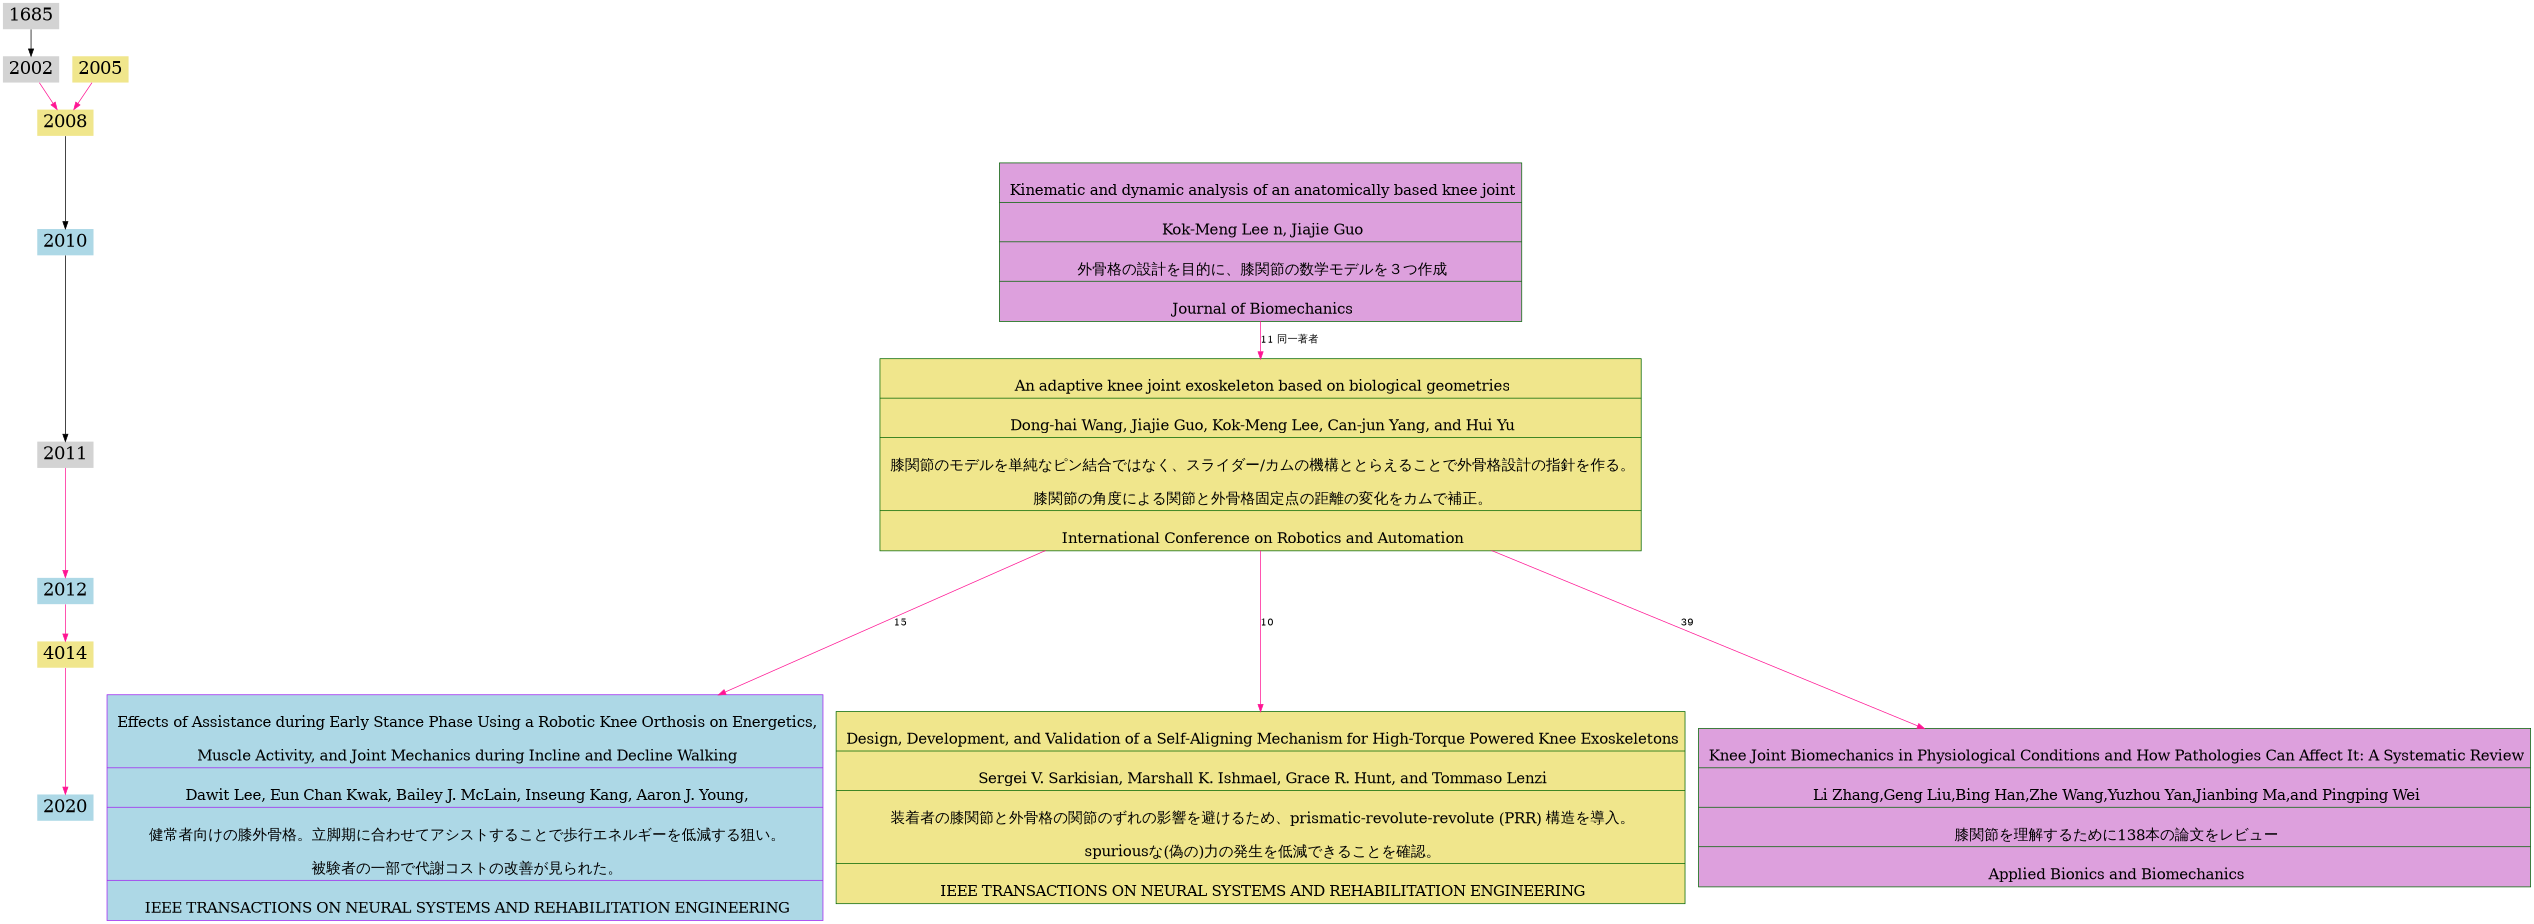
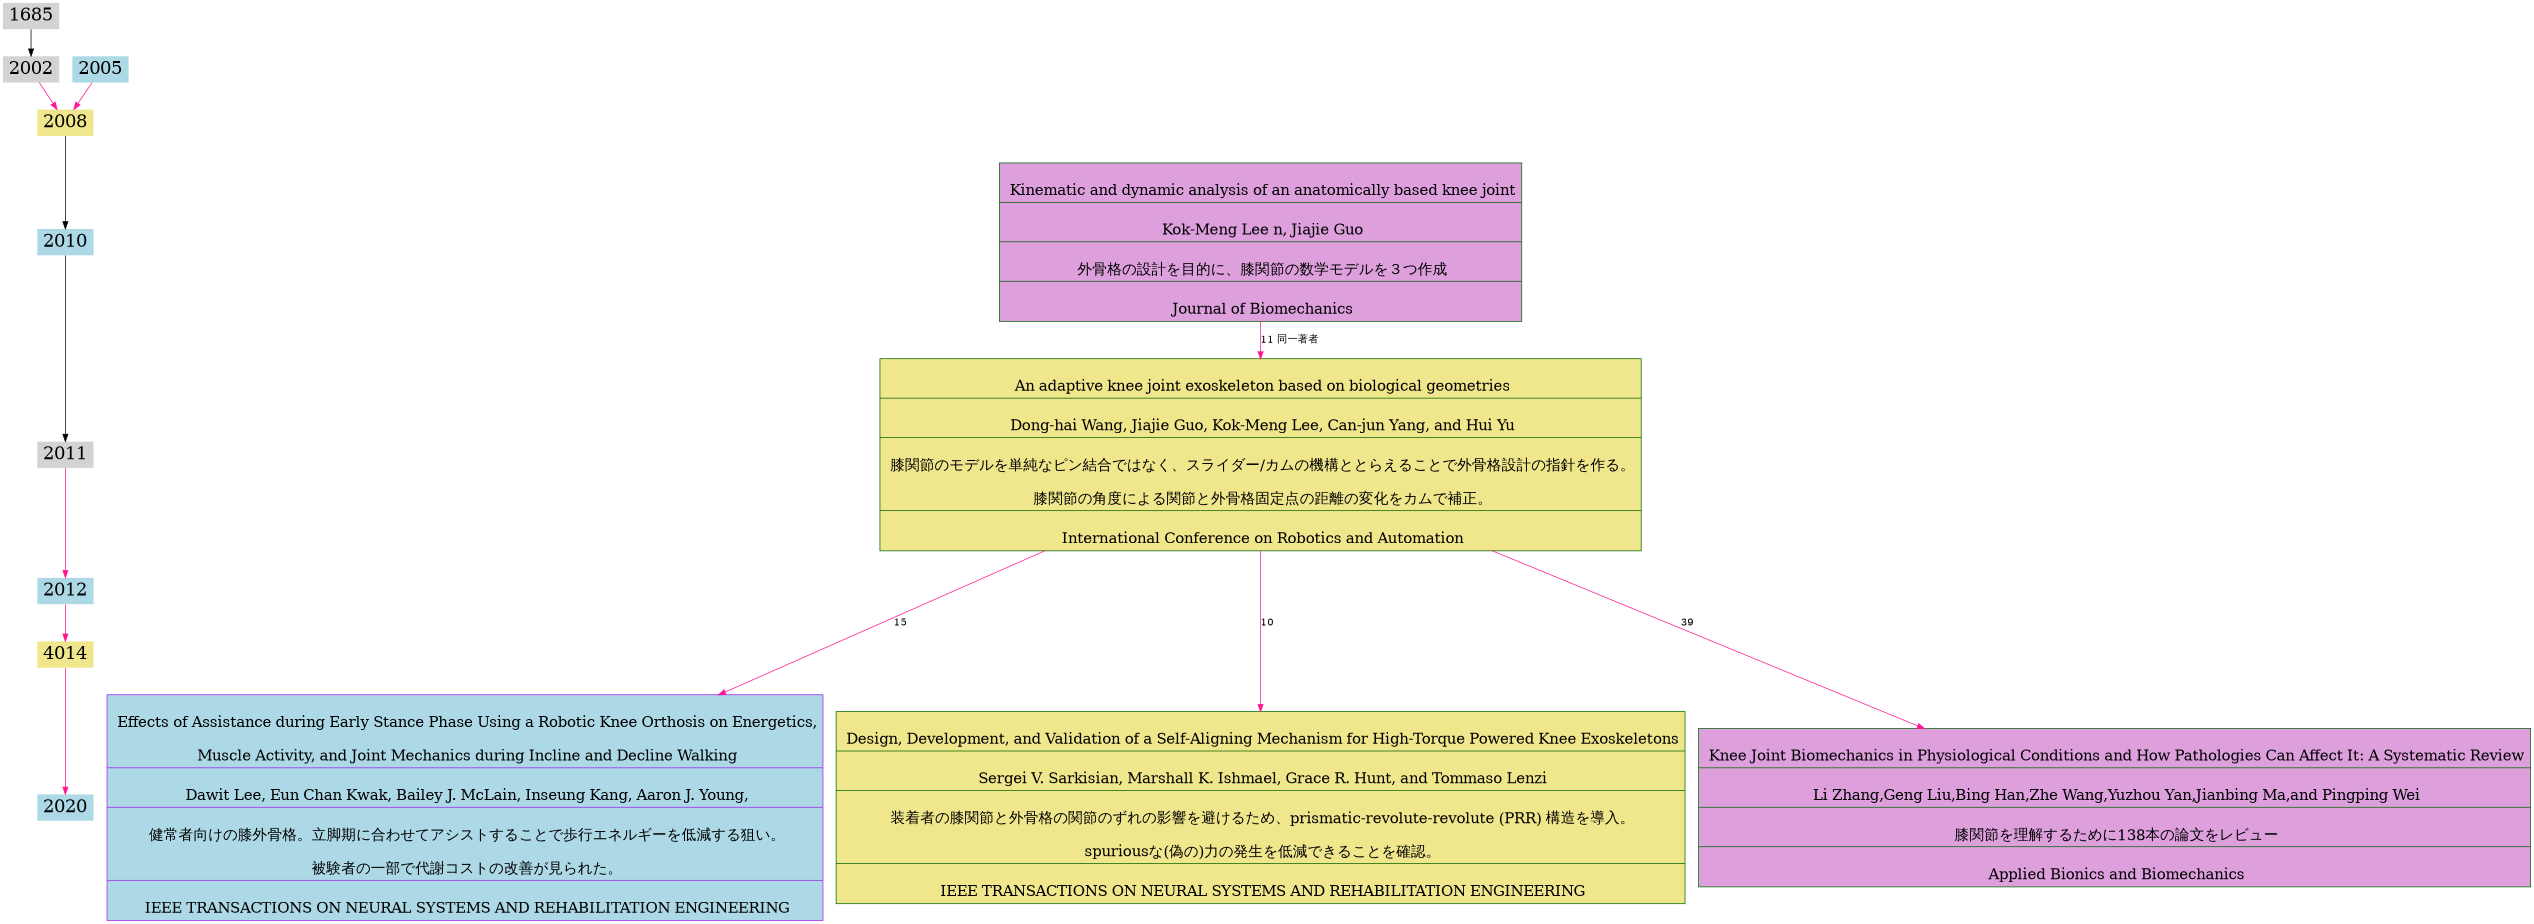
(100, 69) -> (100, 69)
